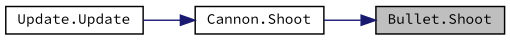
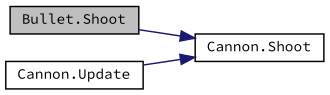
(74, 20) -> (74, 75)
(342, 20) -> (160, 33)
